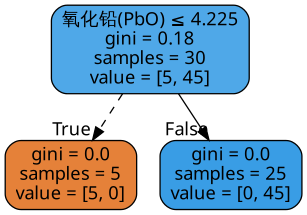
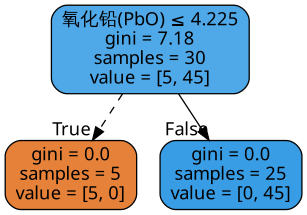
(150, 39) -> (150, 39)
